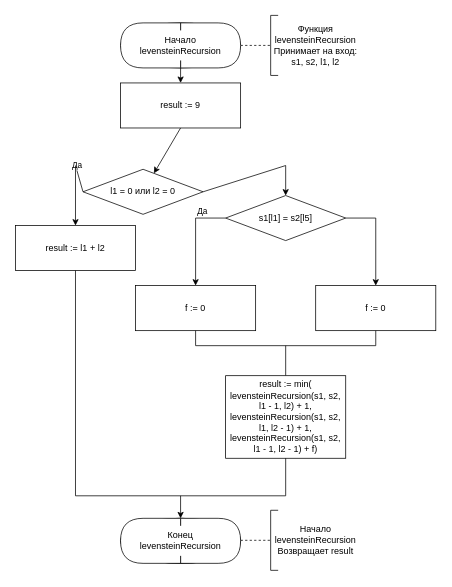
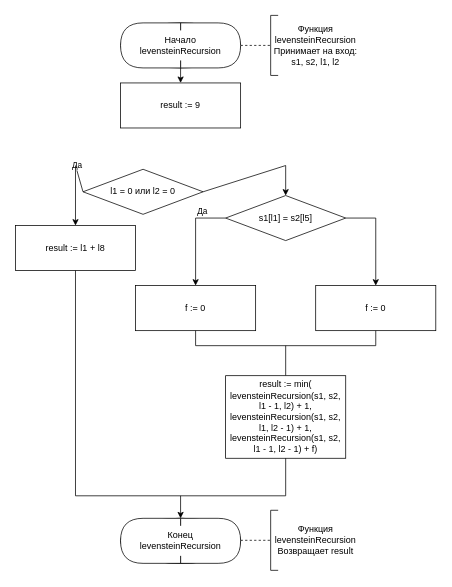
(169, 148) -> none
(75, 248) -> (75, 248)
(315, 540) -> (315, 540)
